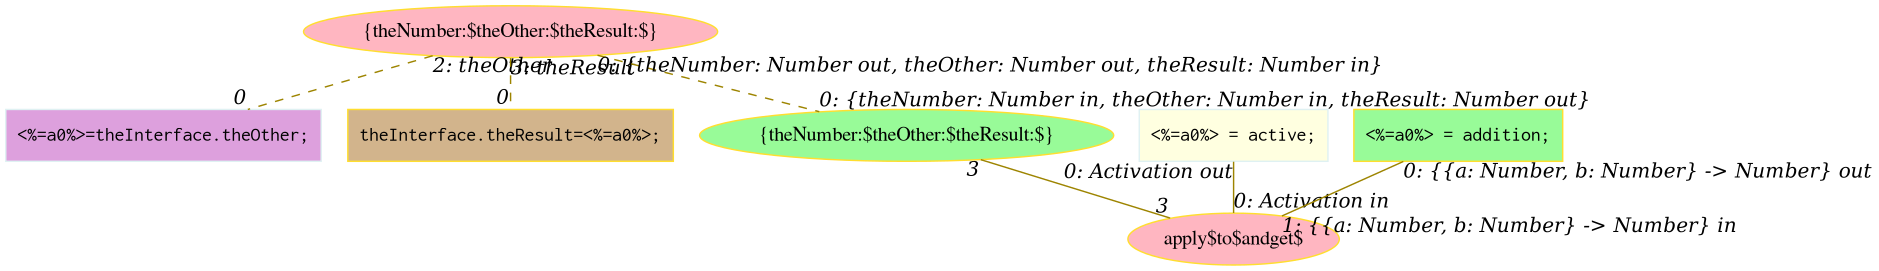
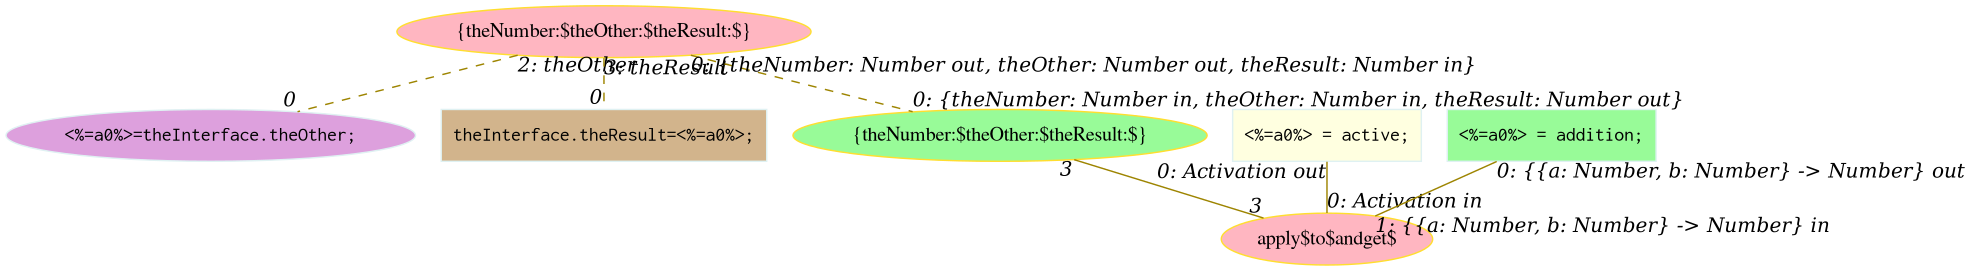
(163, 135) -> (211, 135)
(511, 135) -> (604, 135)
(1458, 135) -> (1552, 135)
